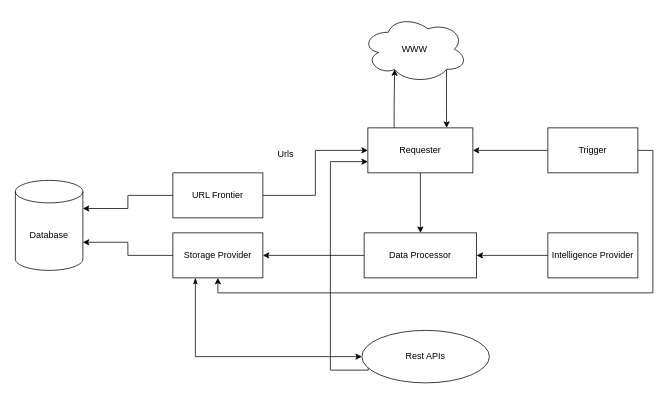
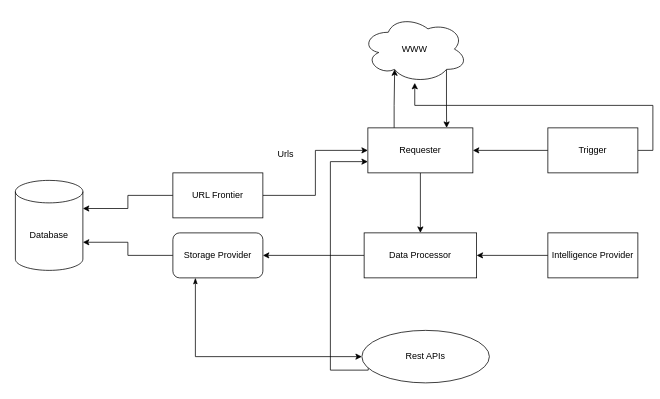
(218, 255) -> (218, 255)
(218, 290) -> (527, 105)
